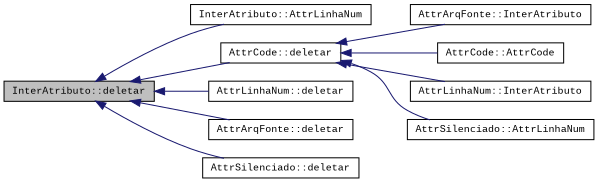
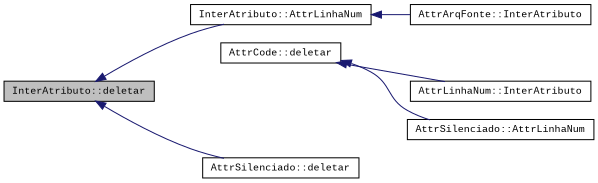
(396, 33) -> (396, 15)
(501, 53) -> none
(185, 71) -> none
(281, 91) -> none
(281, 130) -> none
